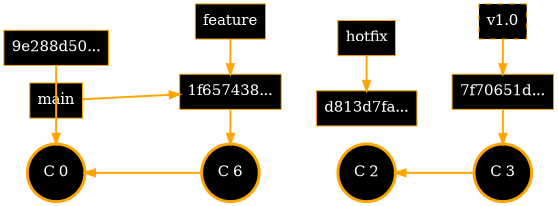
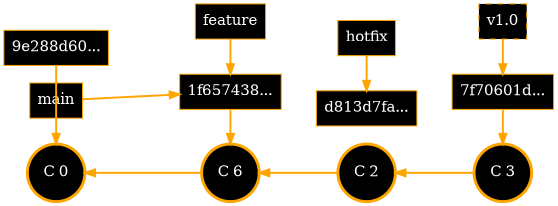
(56, 48) -> (56, 48)
(503, 92) -> (503, 92)
none -> (303, 173)
